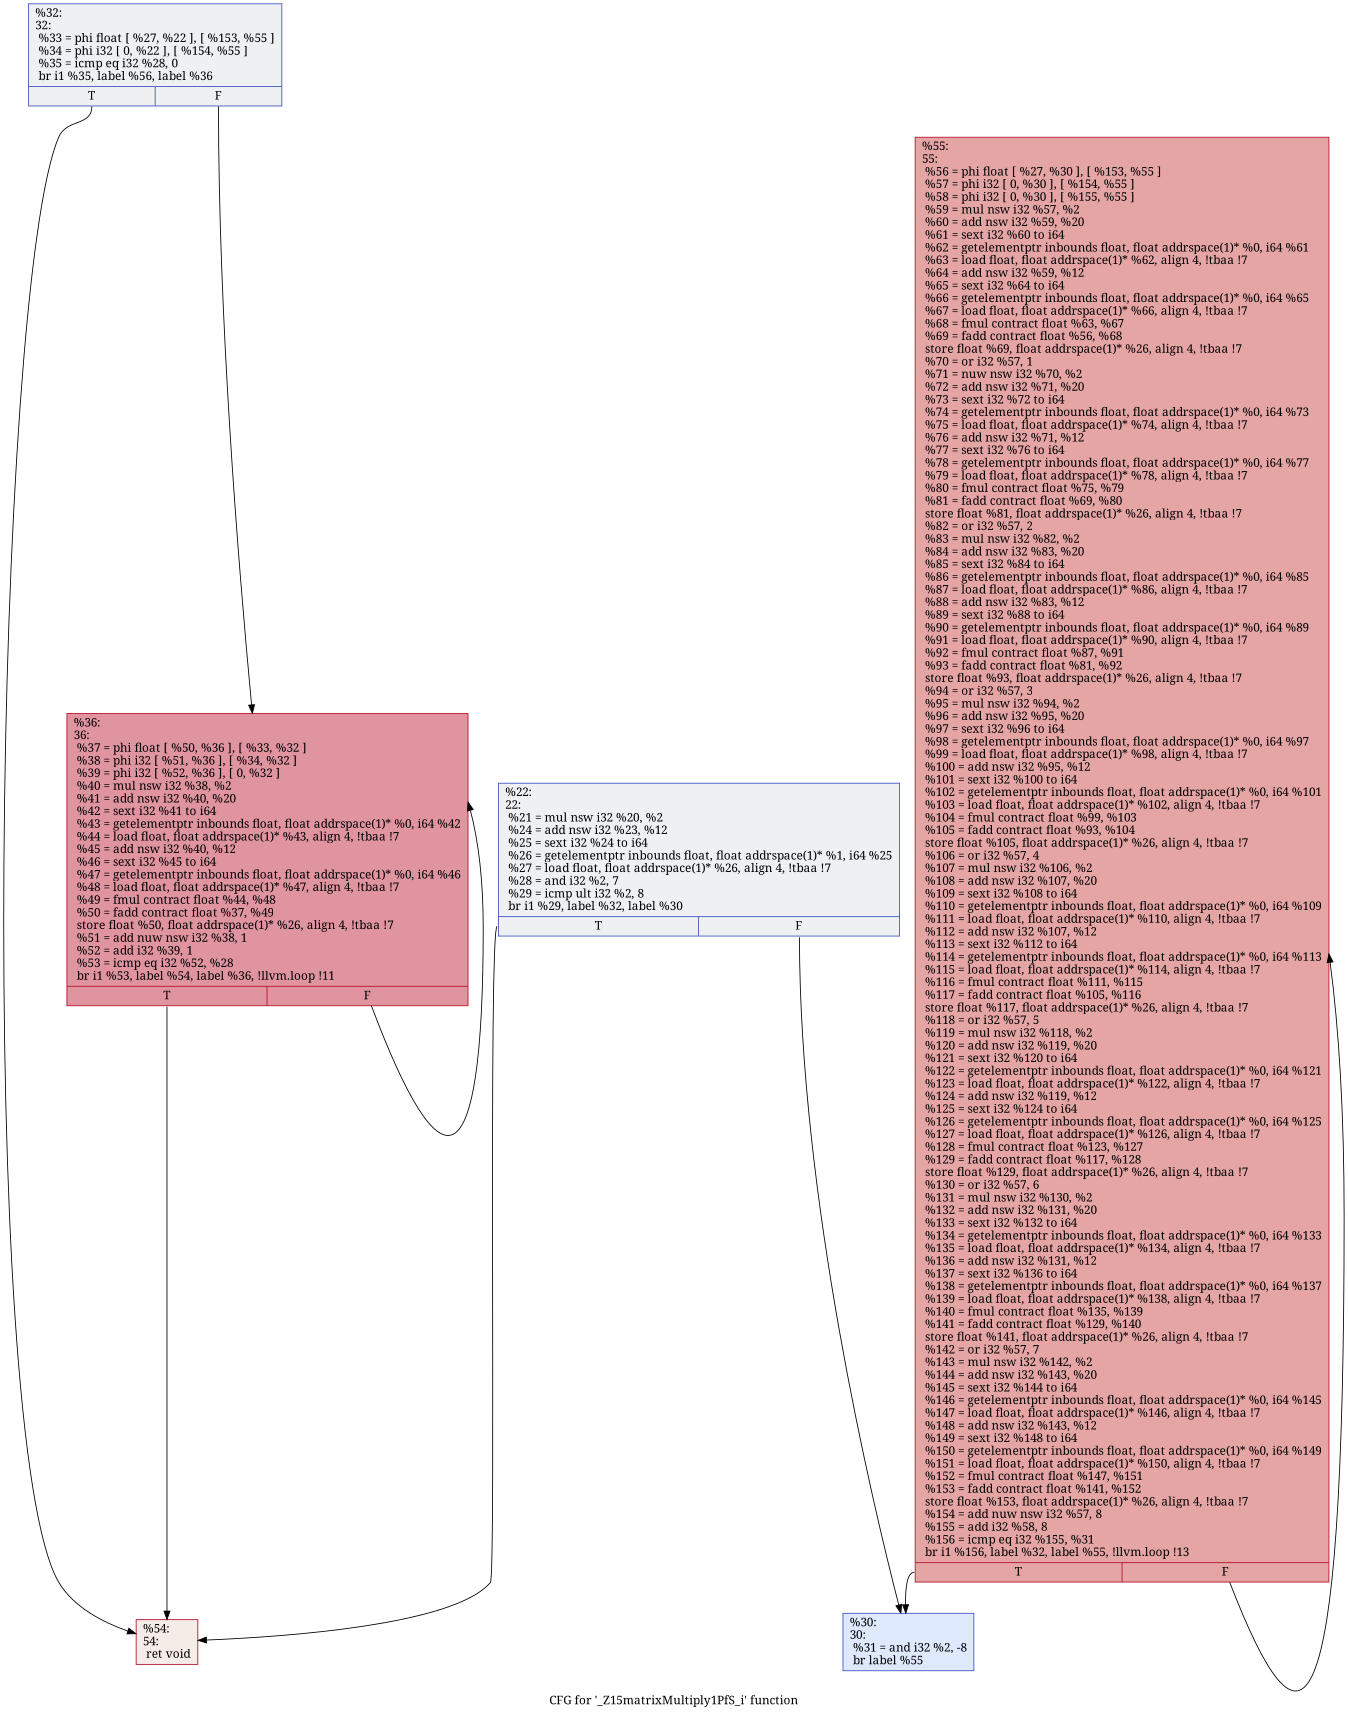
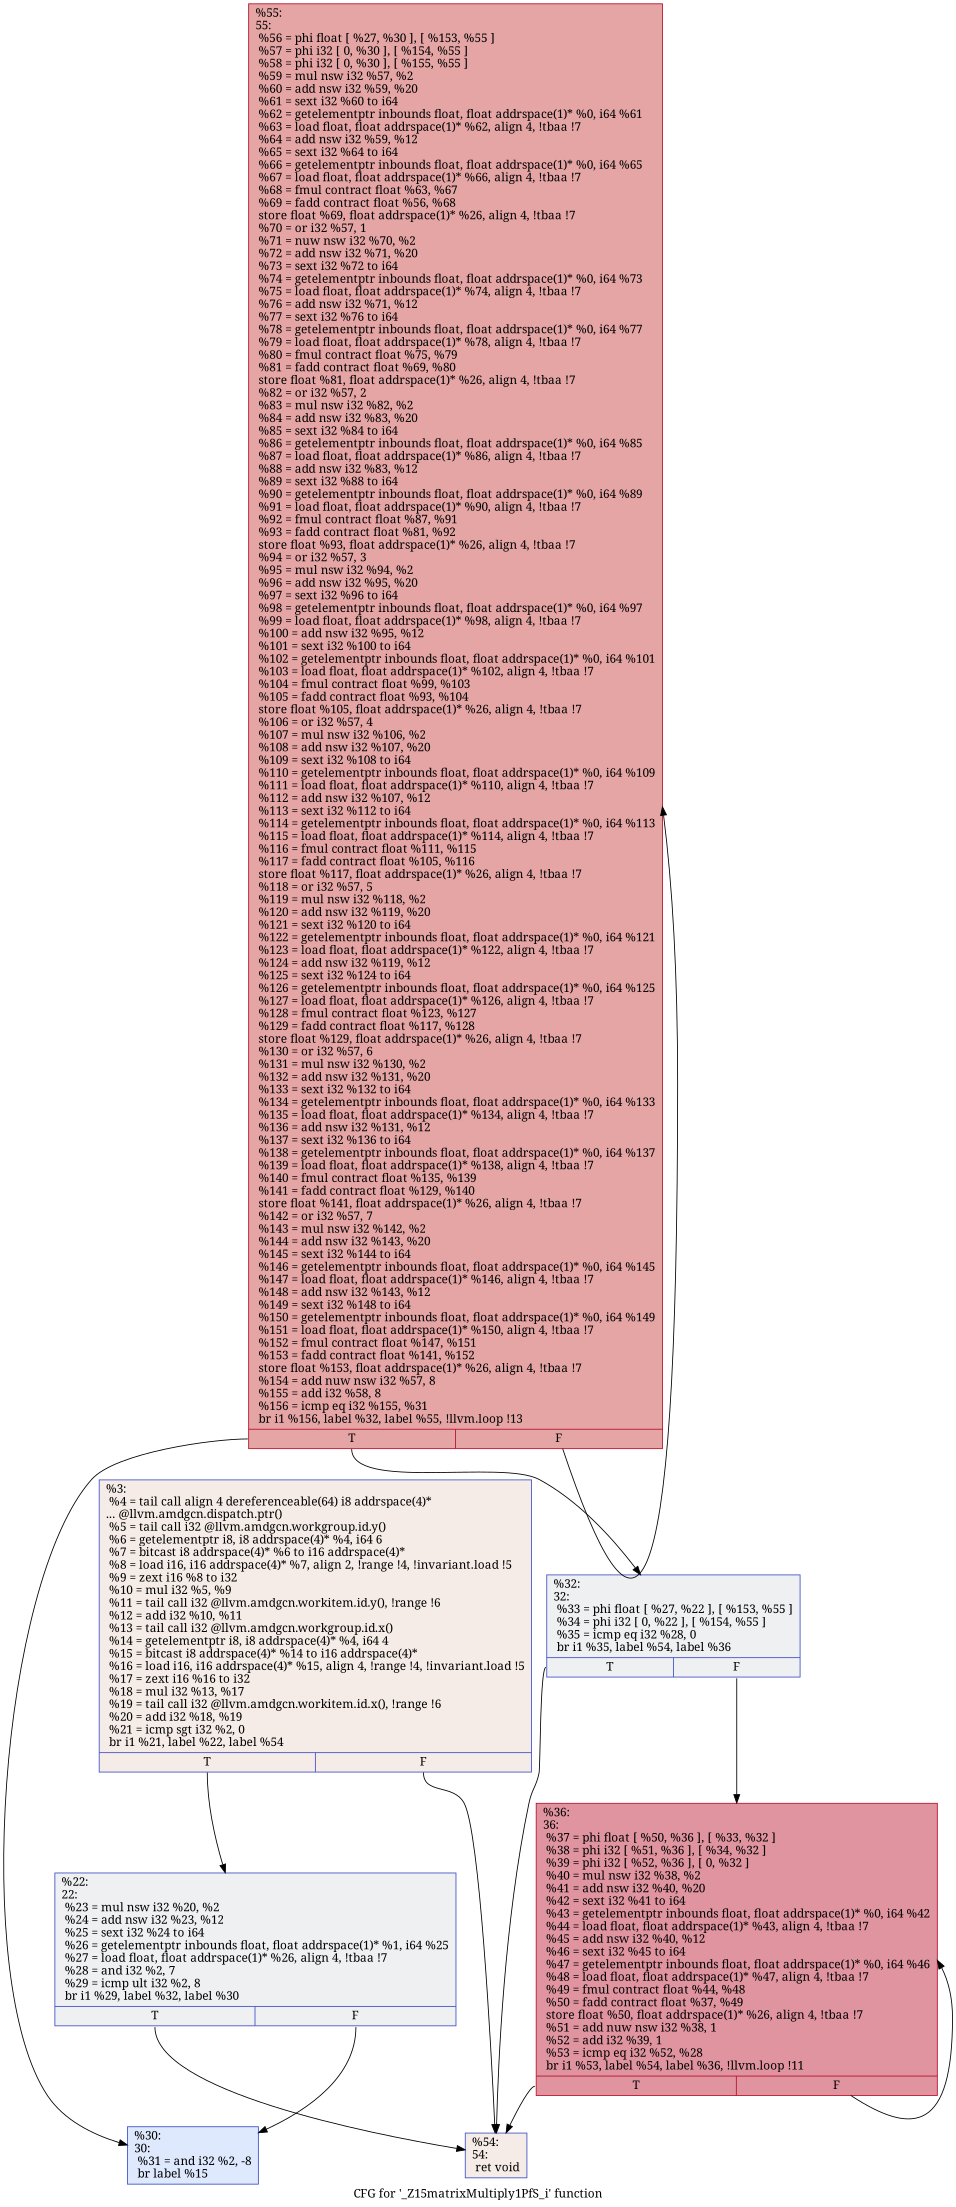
(124, 76) -> (643, 1648)
(584, 818) -> (141, 1908)
none -> (507, 1473)
none -> (315, 1626)
(167, 1642) -> (496, 2155)
(887, 1661) -> (171, 2174)
